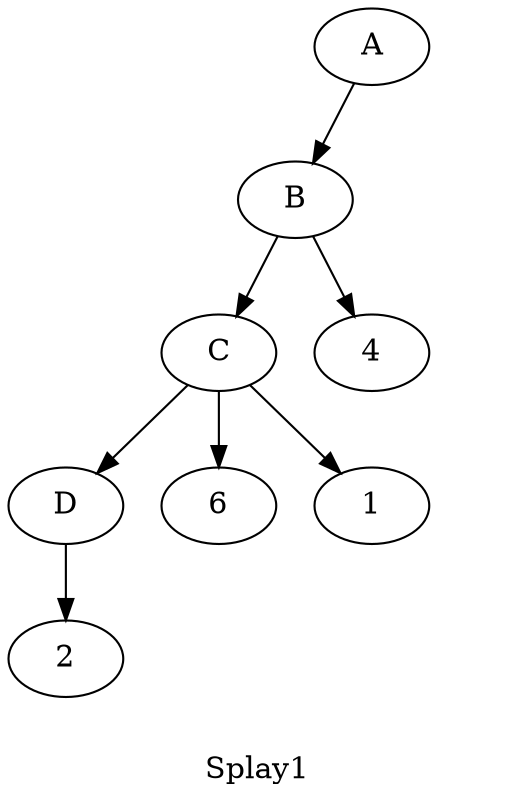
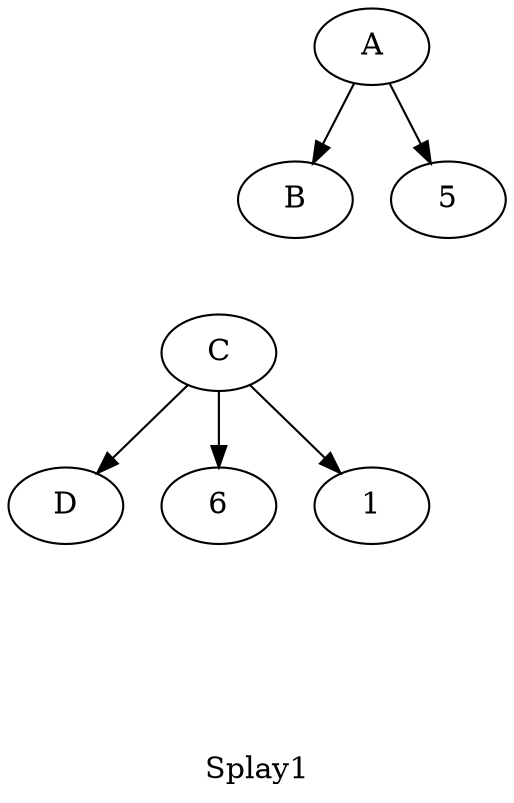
none -> (448, 200)
(262, 267) -> none
(372, 353) -> none
(66, 659) -> none
